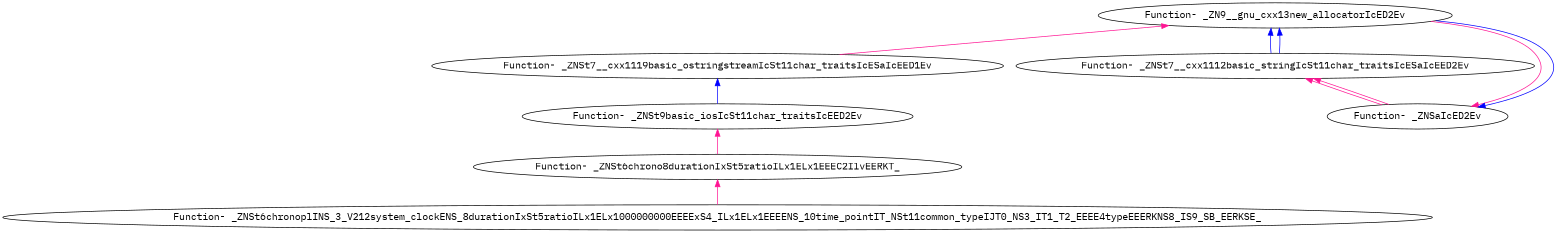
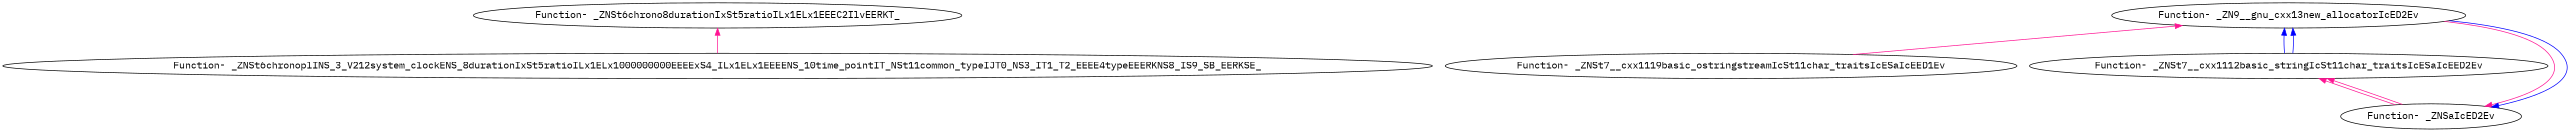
(718, 116) -> none
